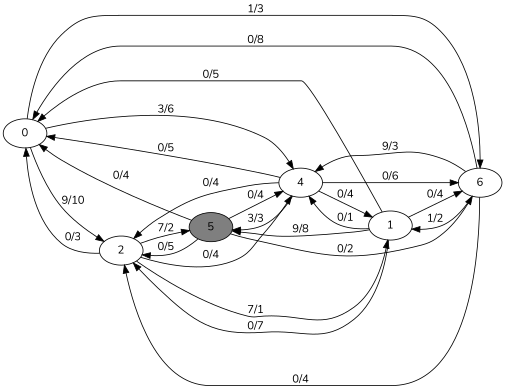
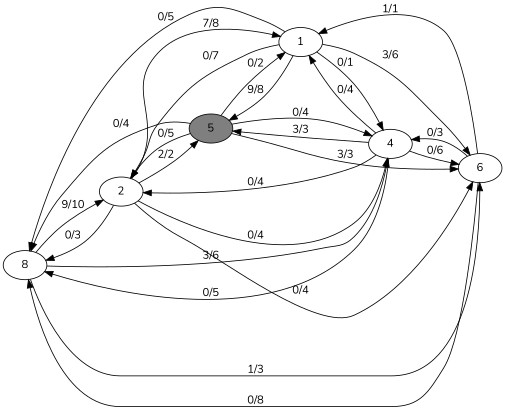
none -> (247, 84)
(25, 133) -> (25, 265)
(390, 147) -> (435, 133)
(435, 194) -> (390, 55)
(435, 219) -> (390, 9)
(166, 228) -> (166, 155)
(346, 249) -> (346, 155)
(256, 310) -> (211, 24)
(339, 386) -> (316, 313)
